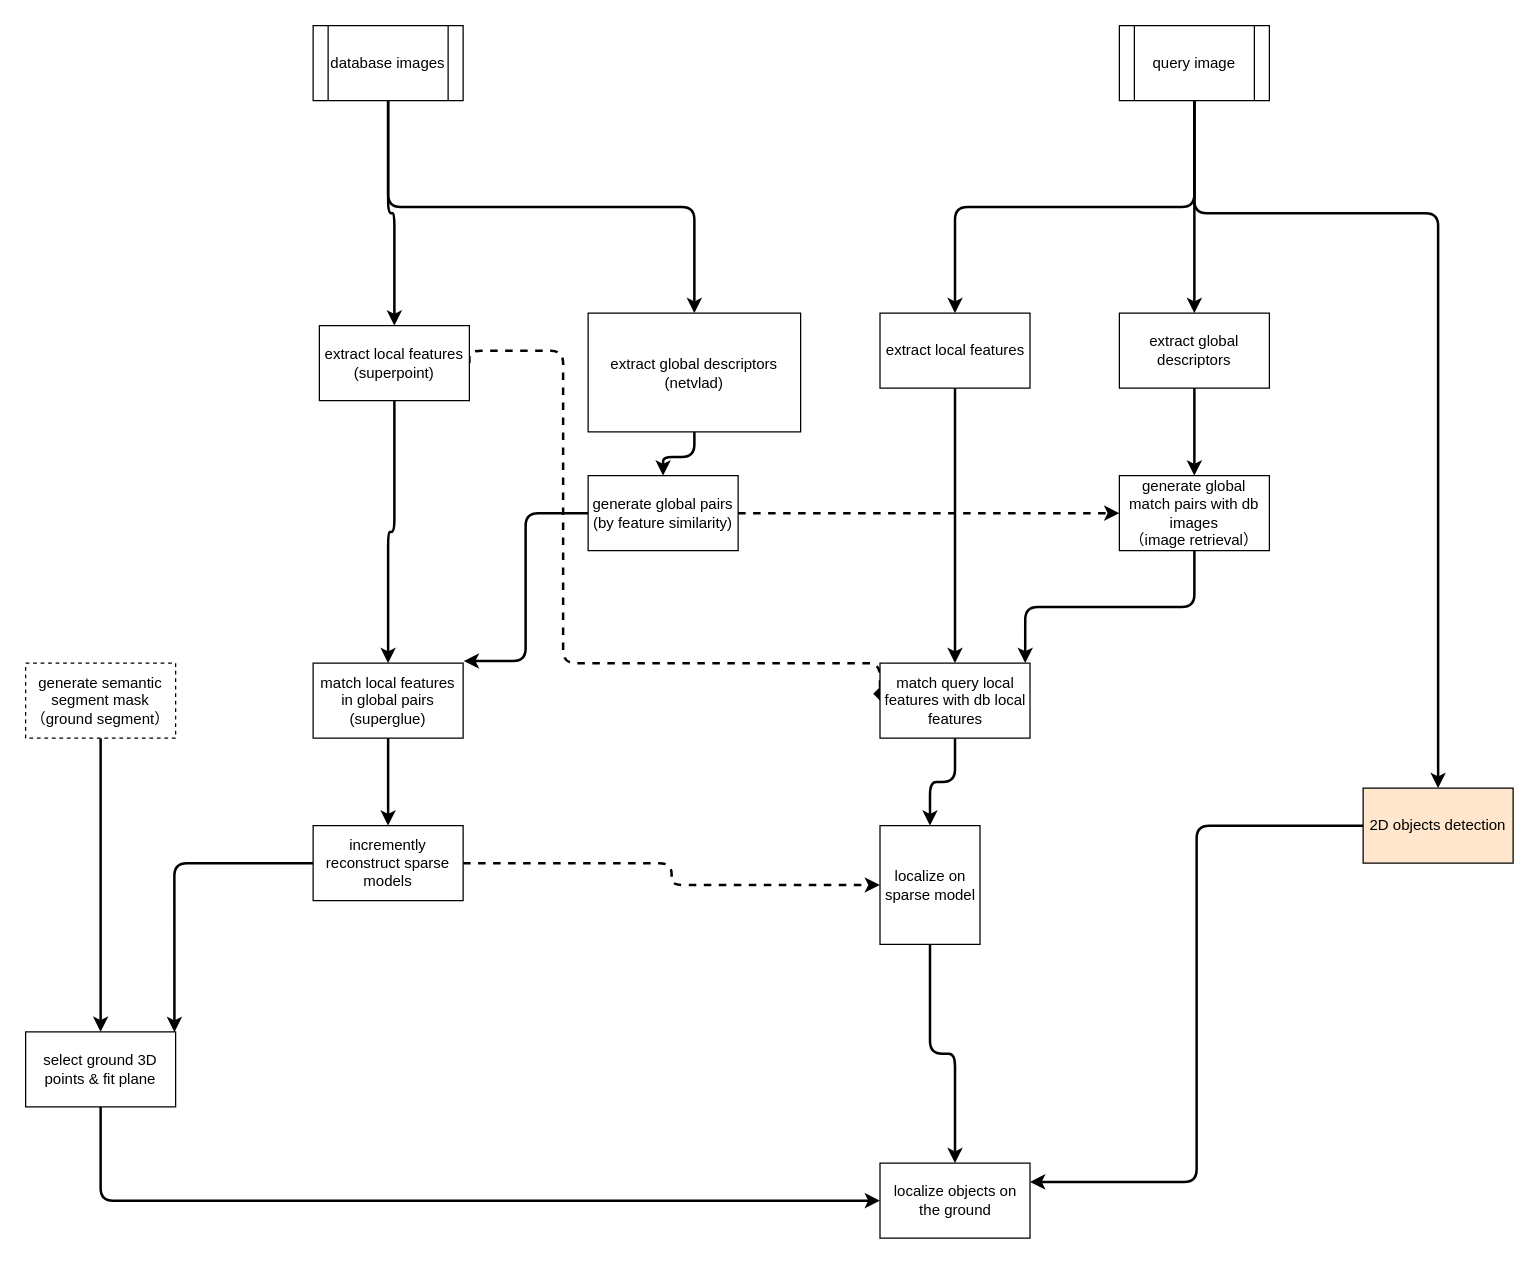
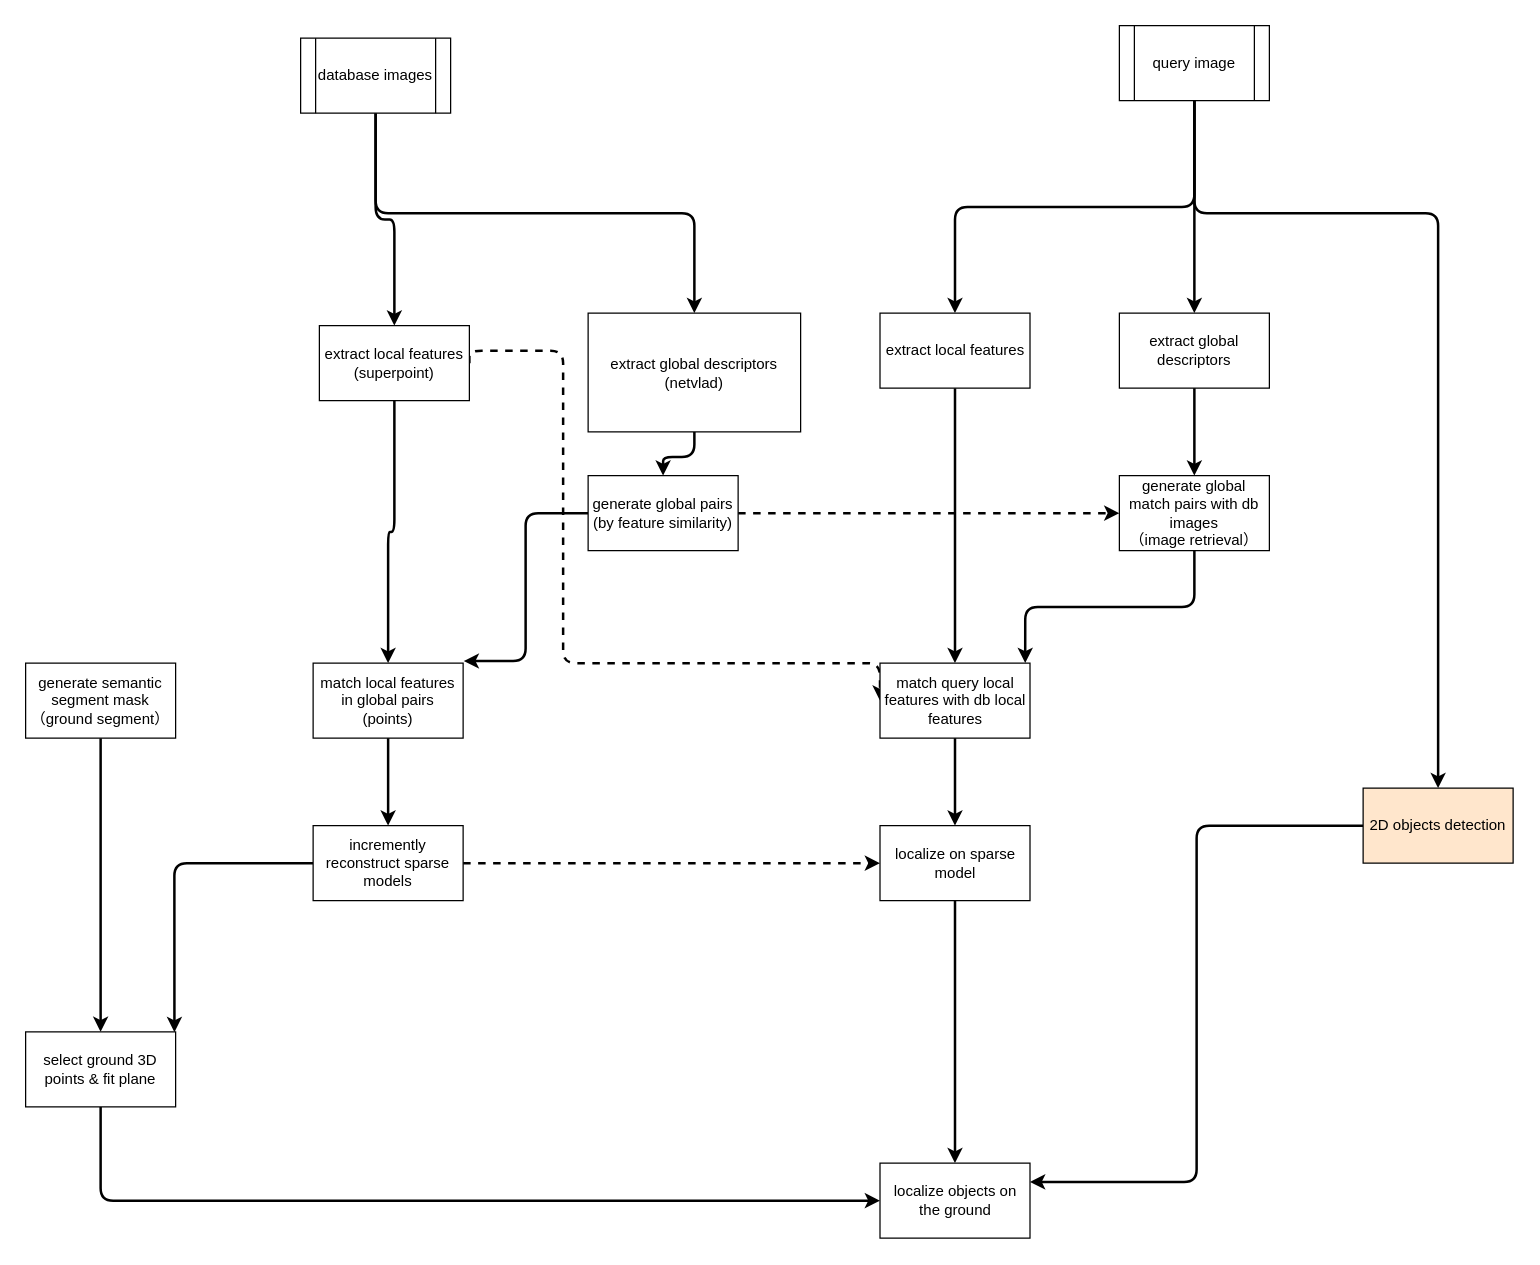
(388, 63) -> (376, 76)
(880, 687) -> (880, 688)
(101, 701) -> (101, 701)
(388, 701) -> (388, 701)
(930, 885) -> (955, 863)
